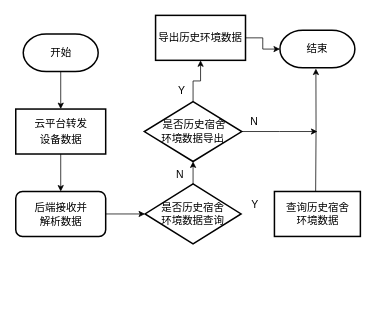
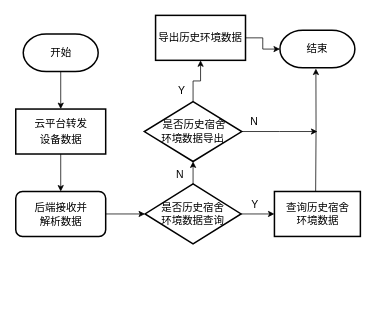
none -> (268, 214)
